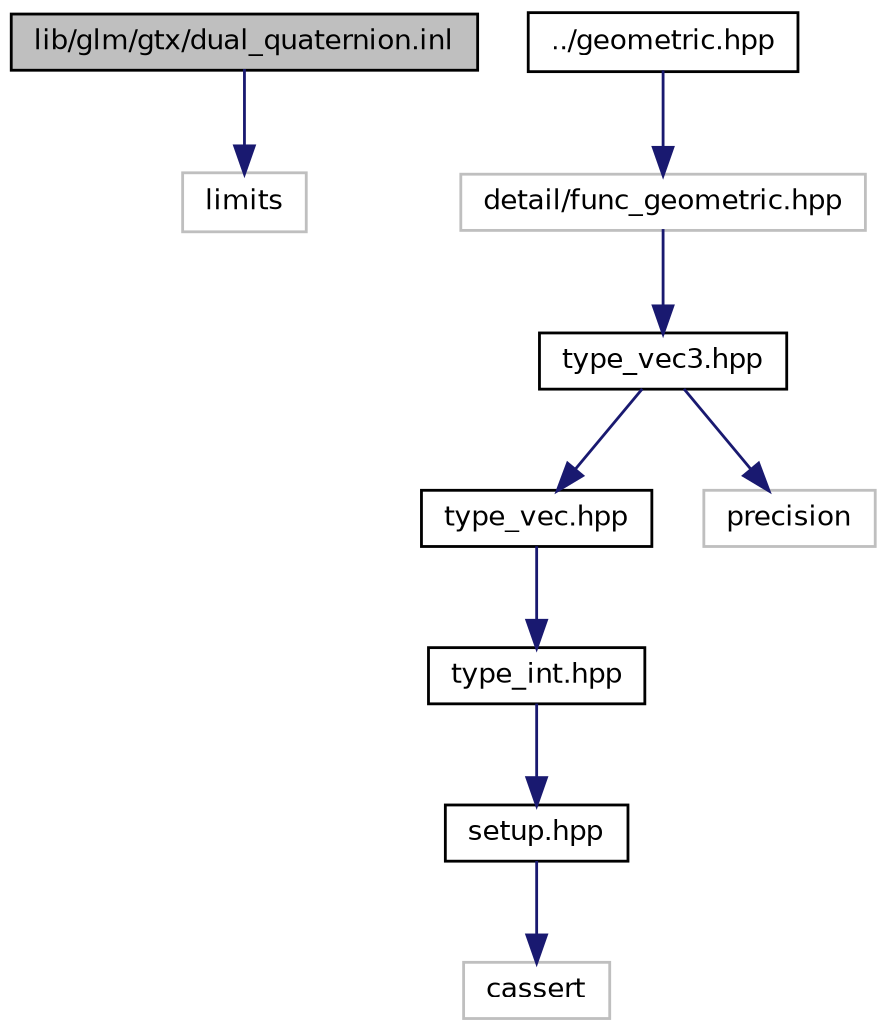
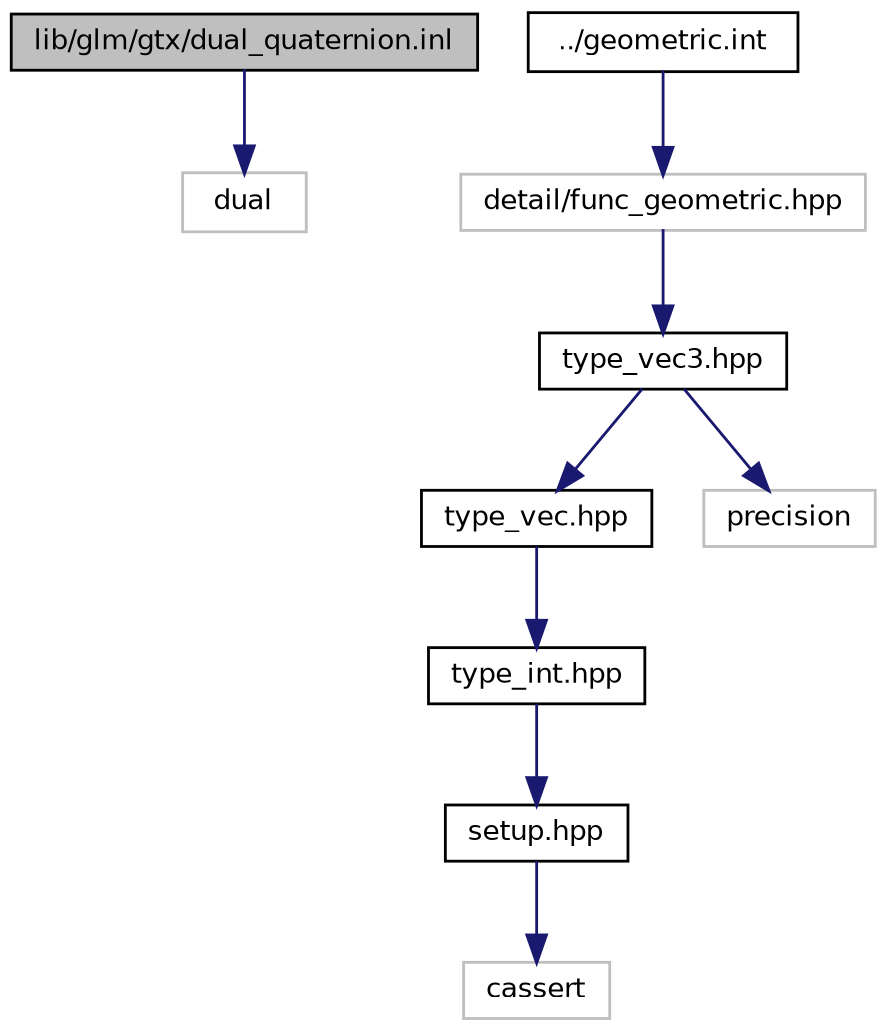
(663, 42) -> (663, 42)
(244, 202) -> (244, 202)
